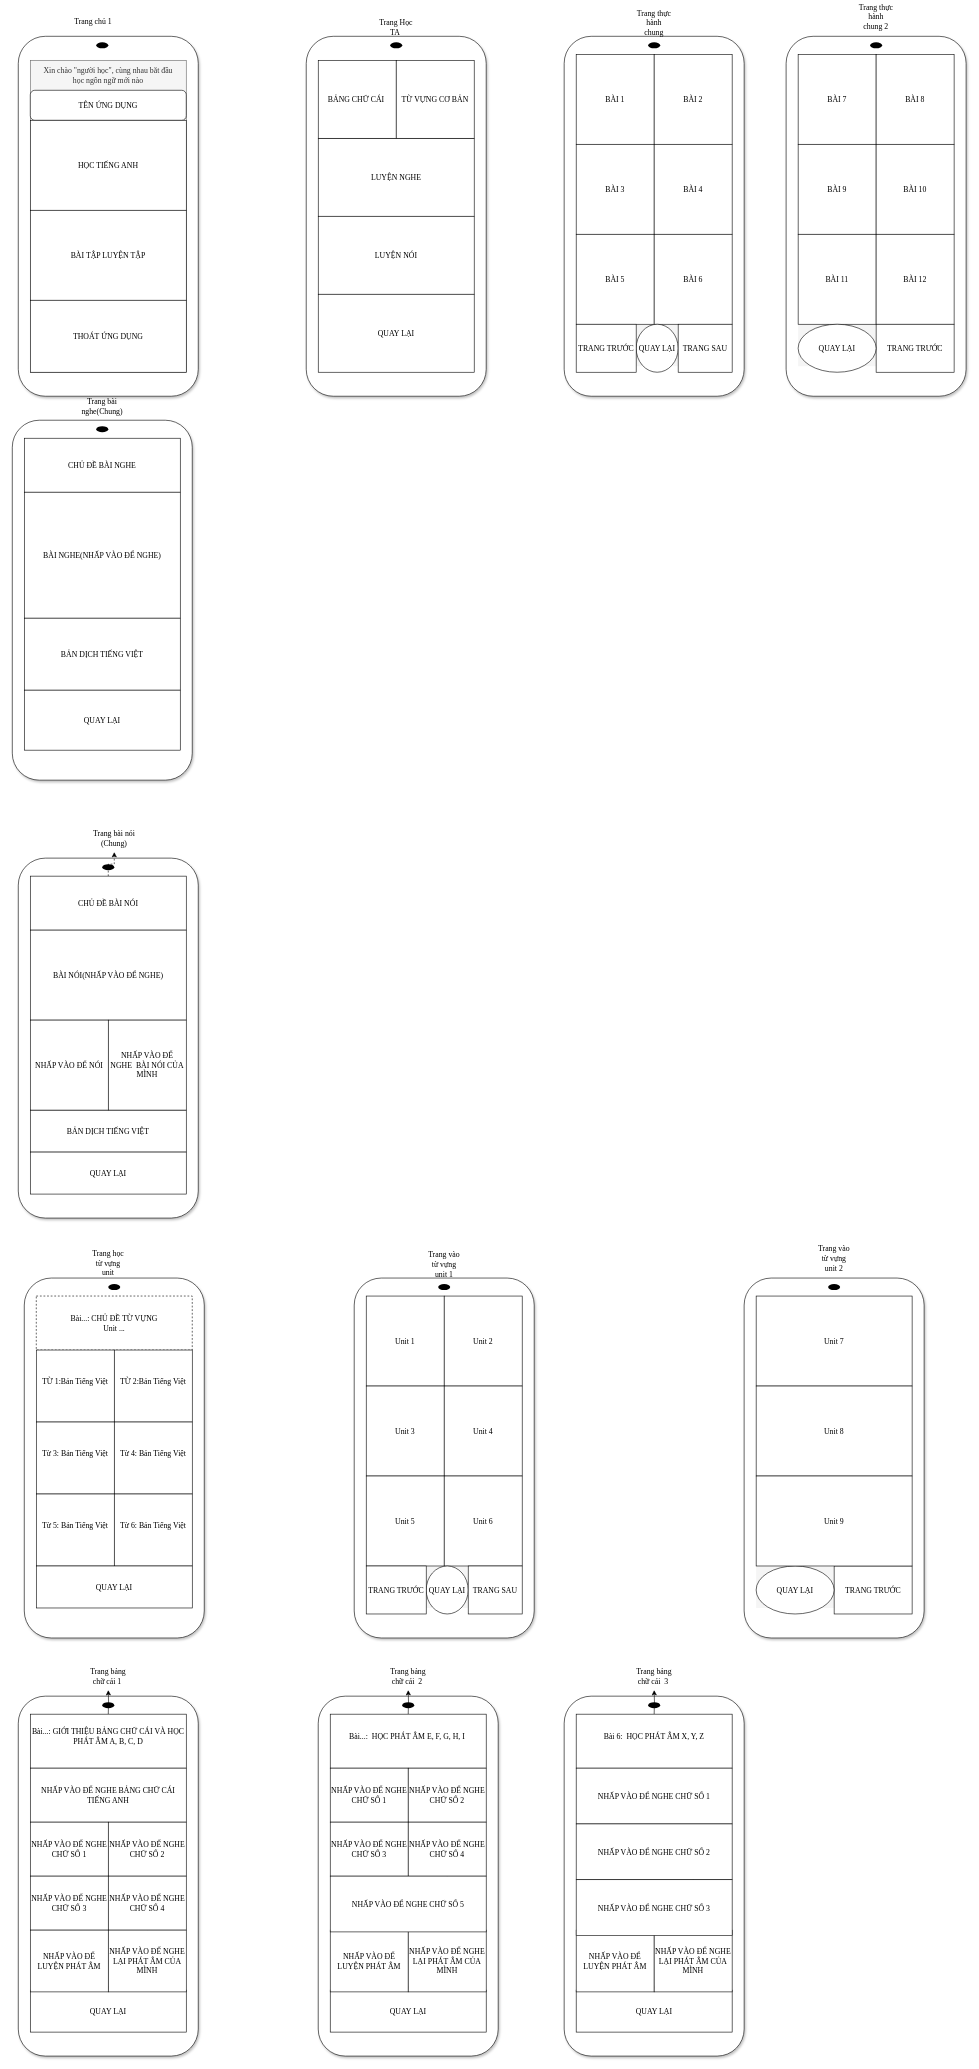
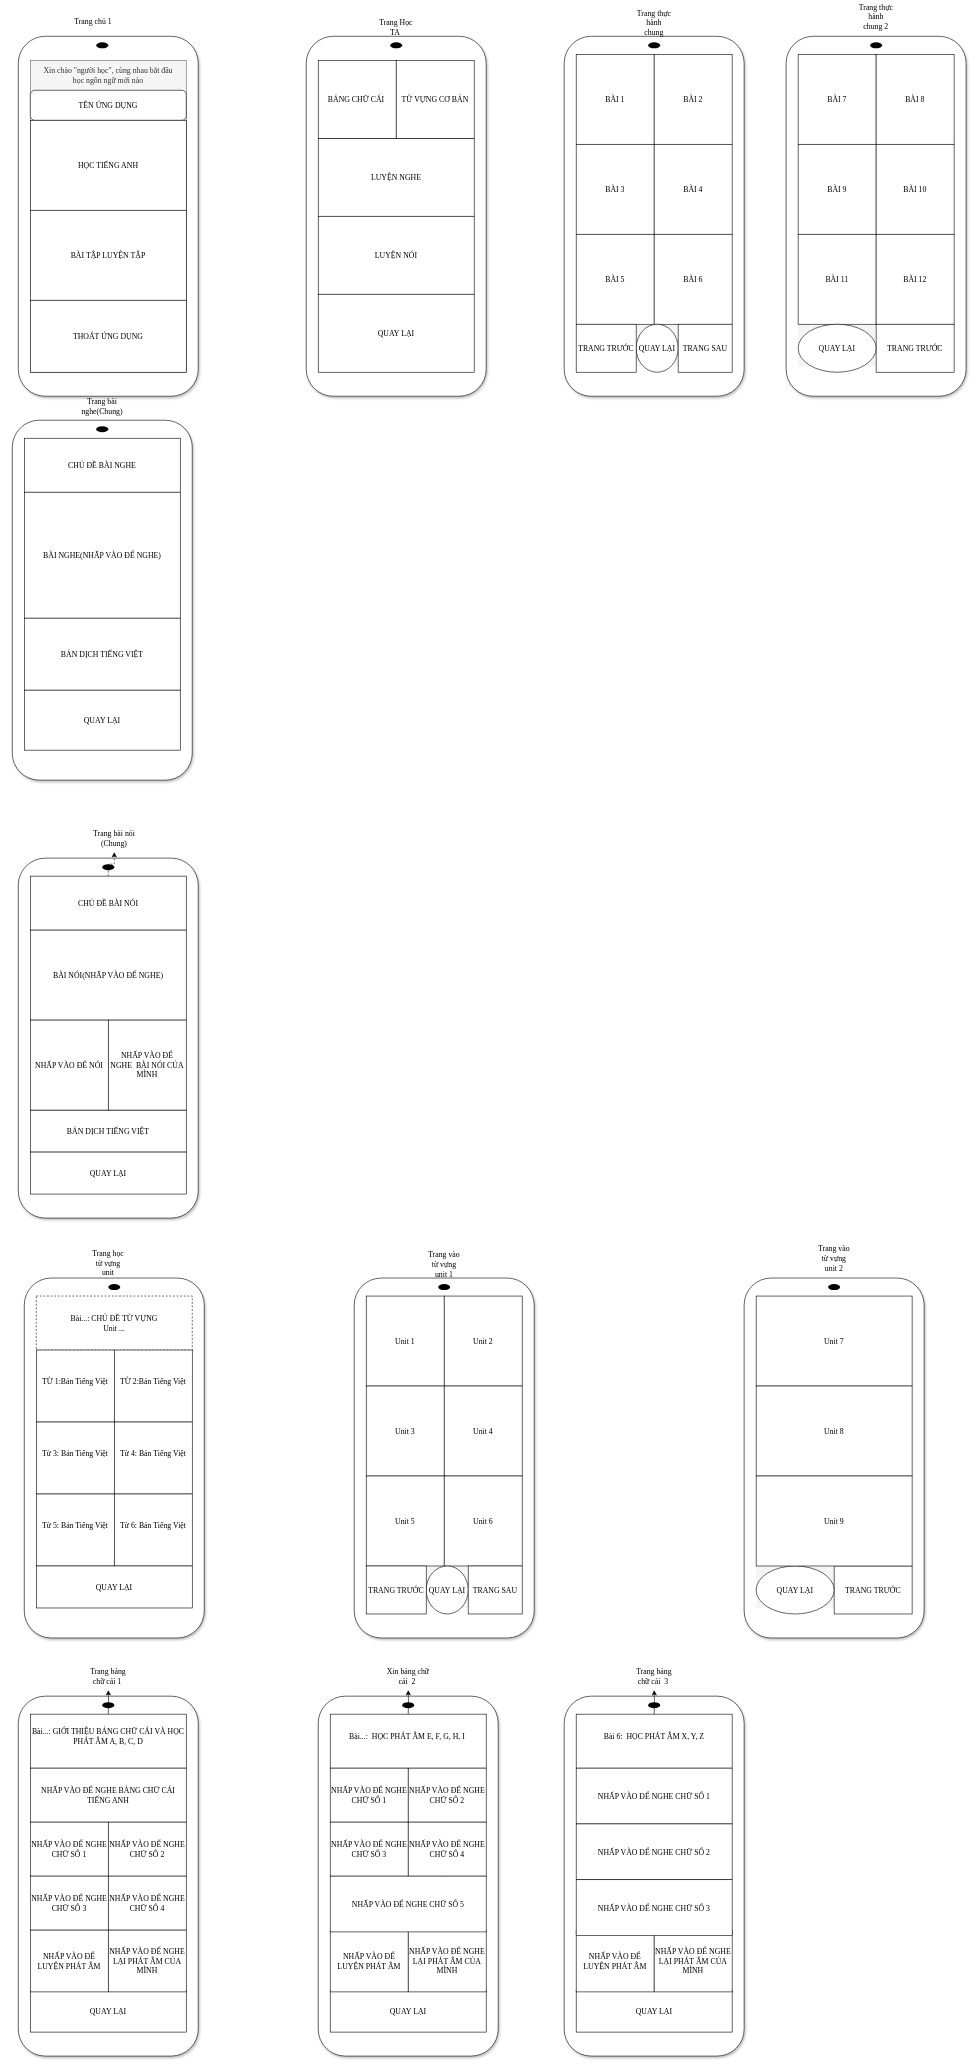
(408, 1682) -> (408, 1682)
